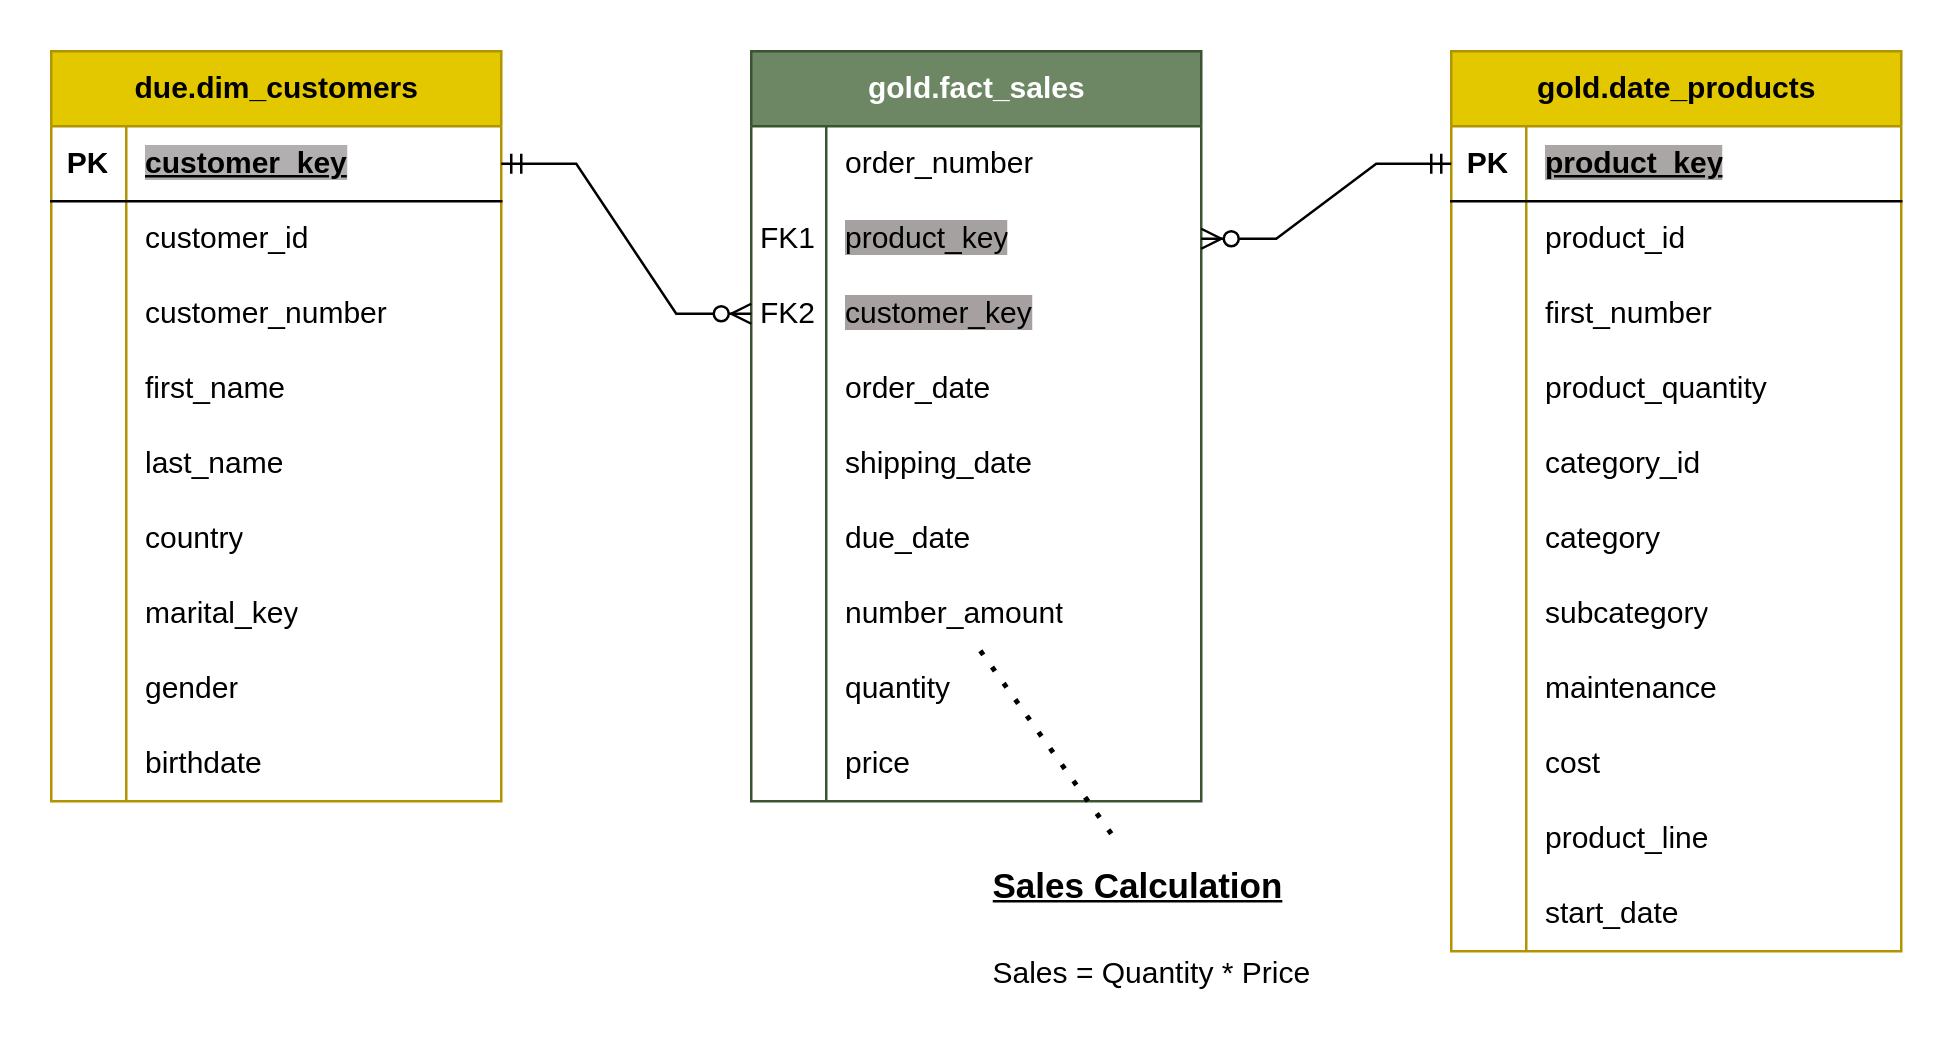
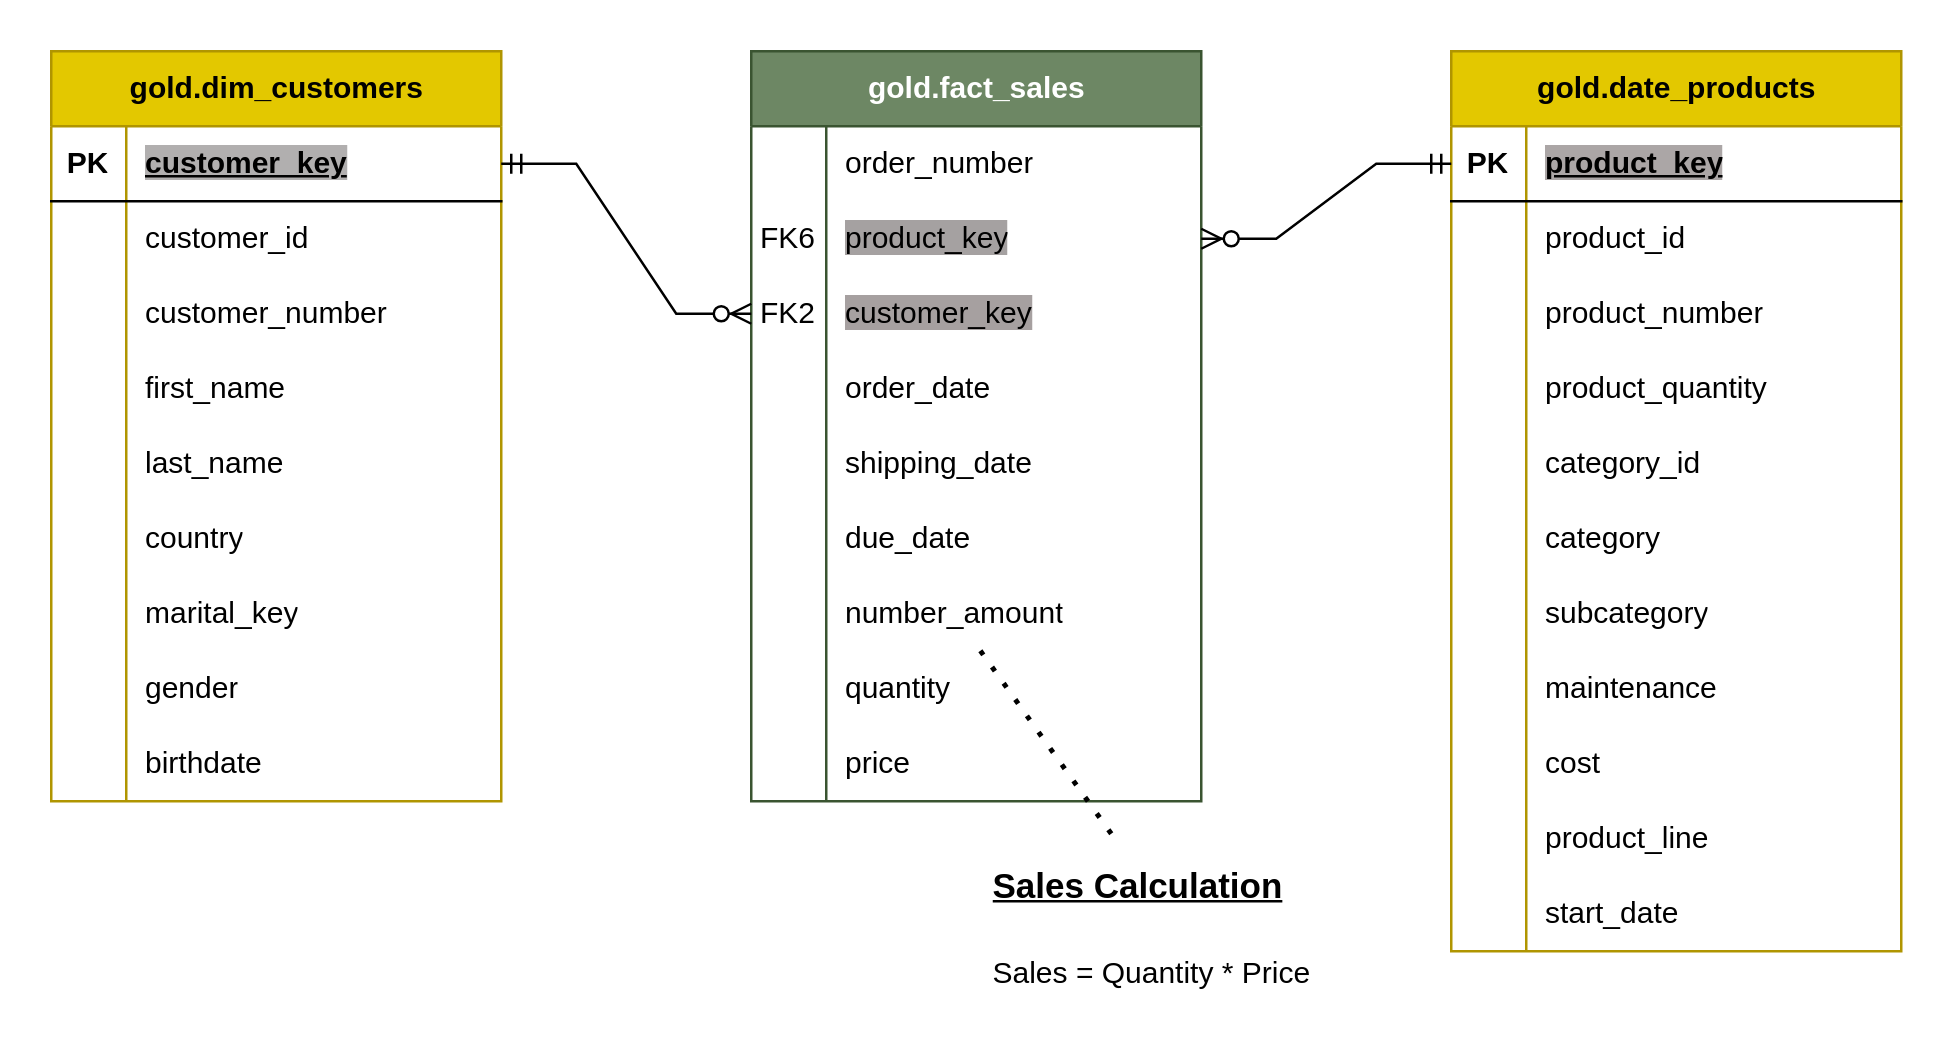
(278, 89) -> (278, 89)
(789, 239) -> (789, 239)
(1643, 314) -> (1664, 314)
